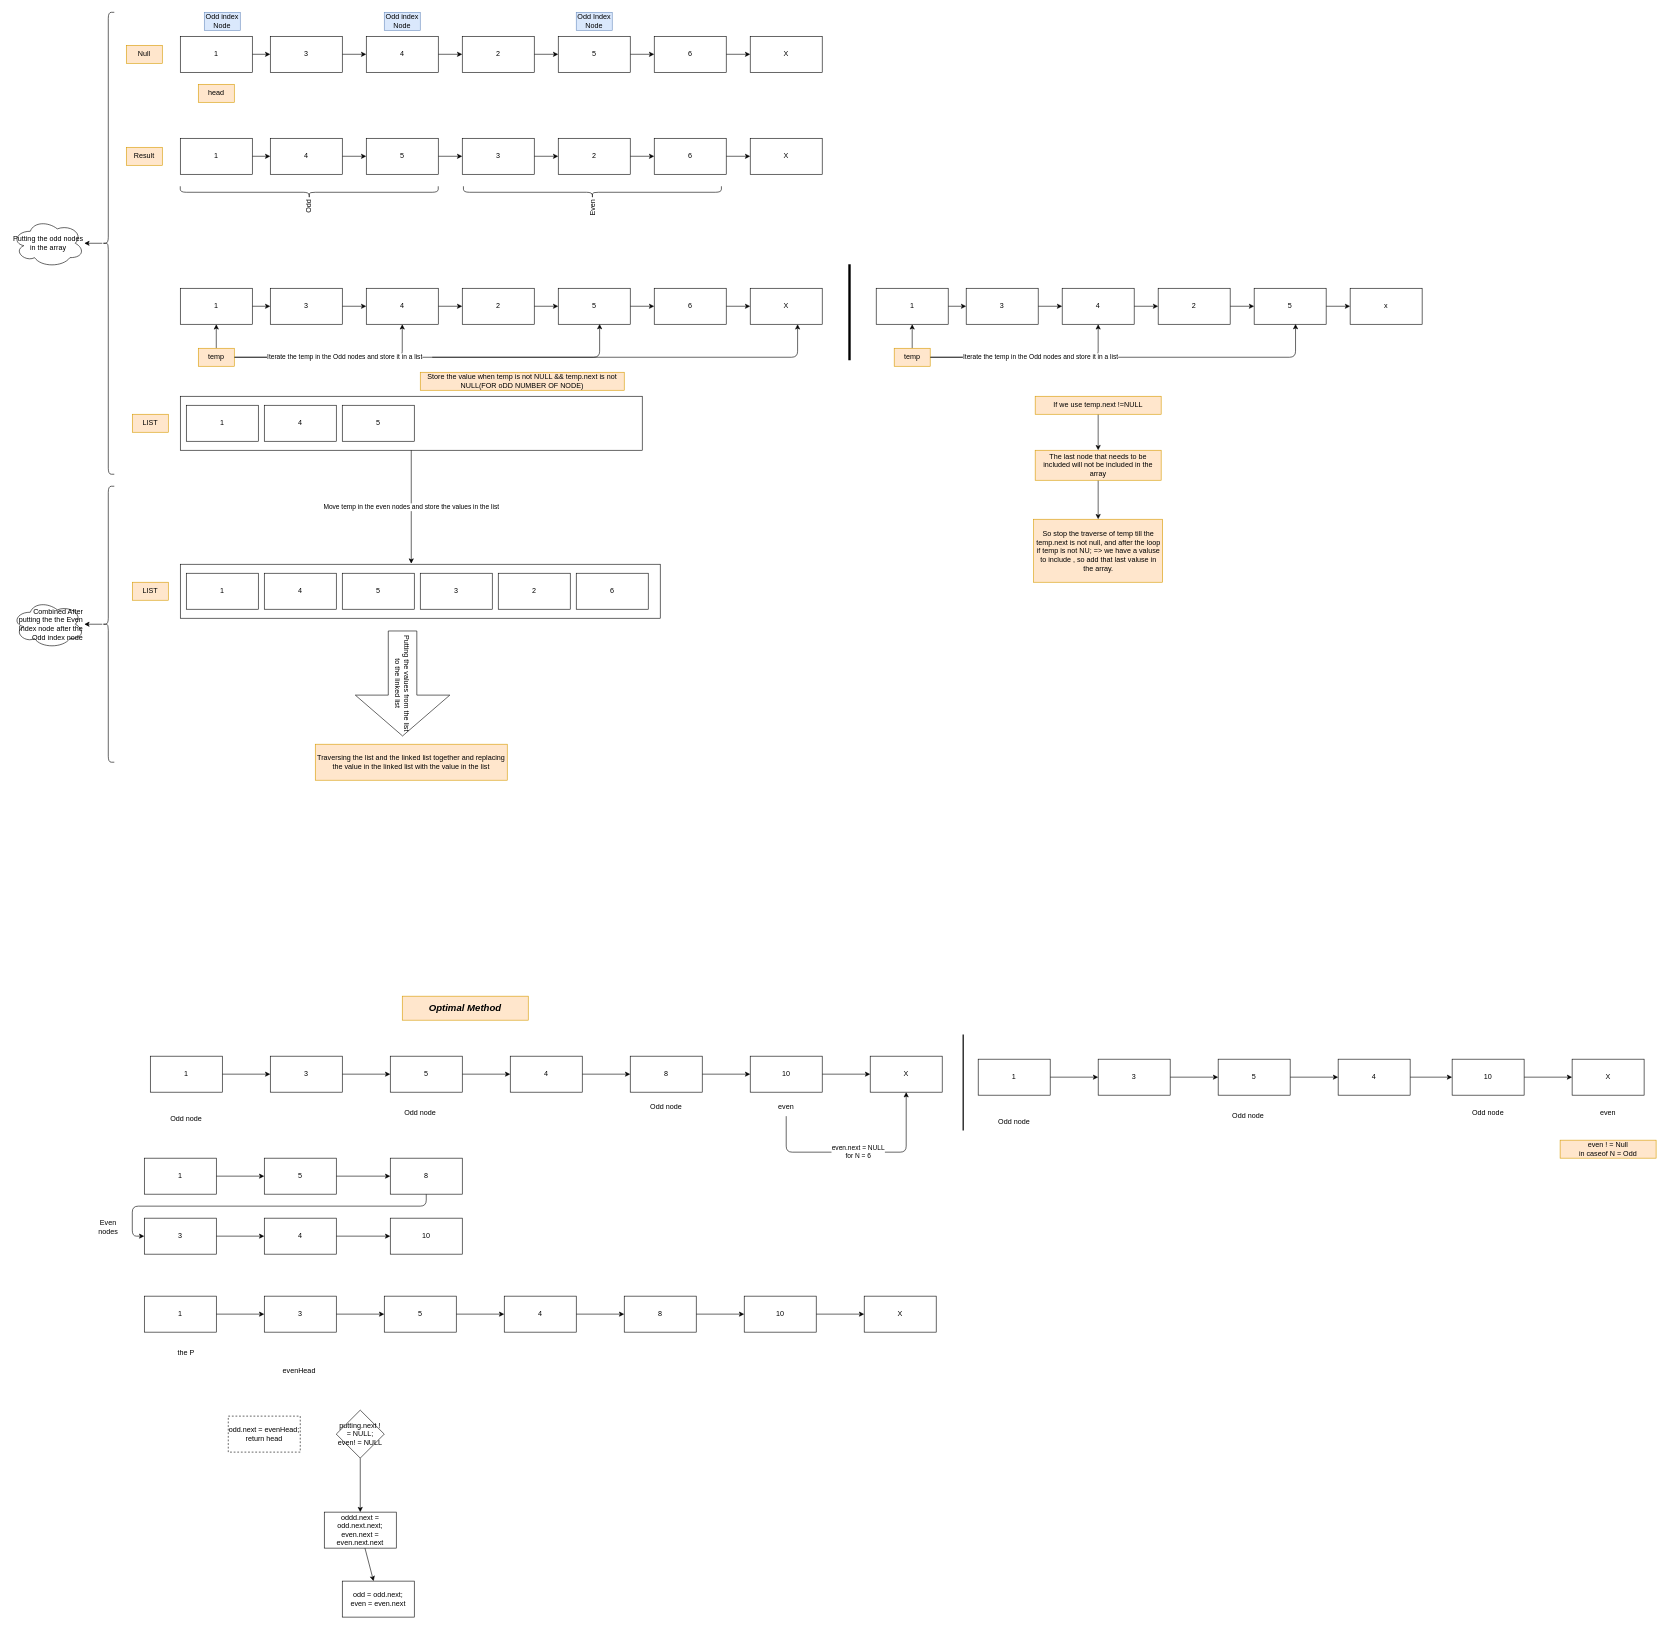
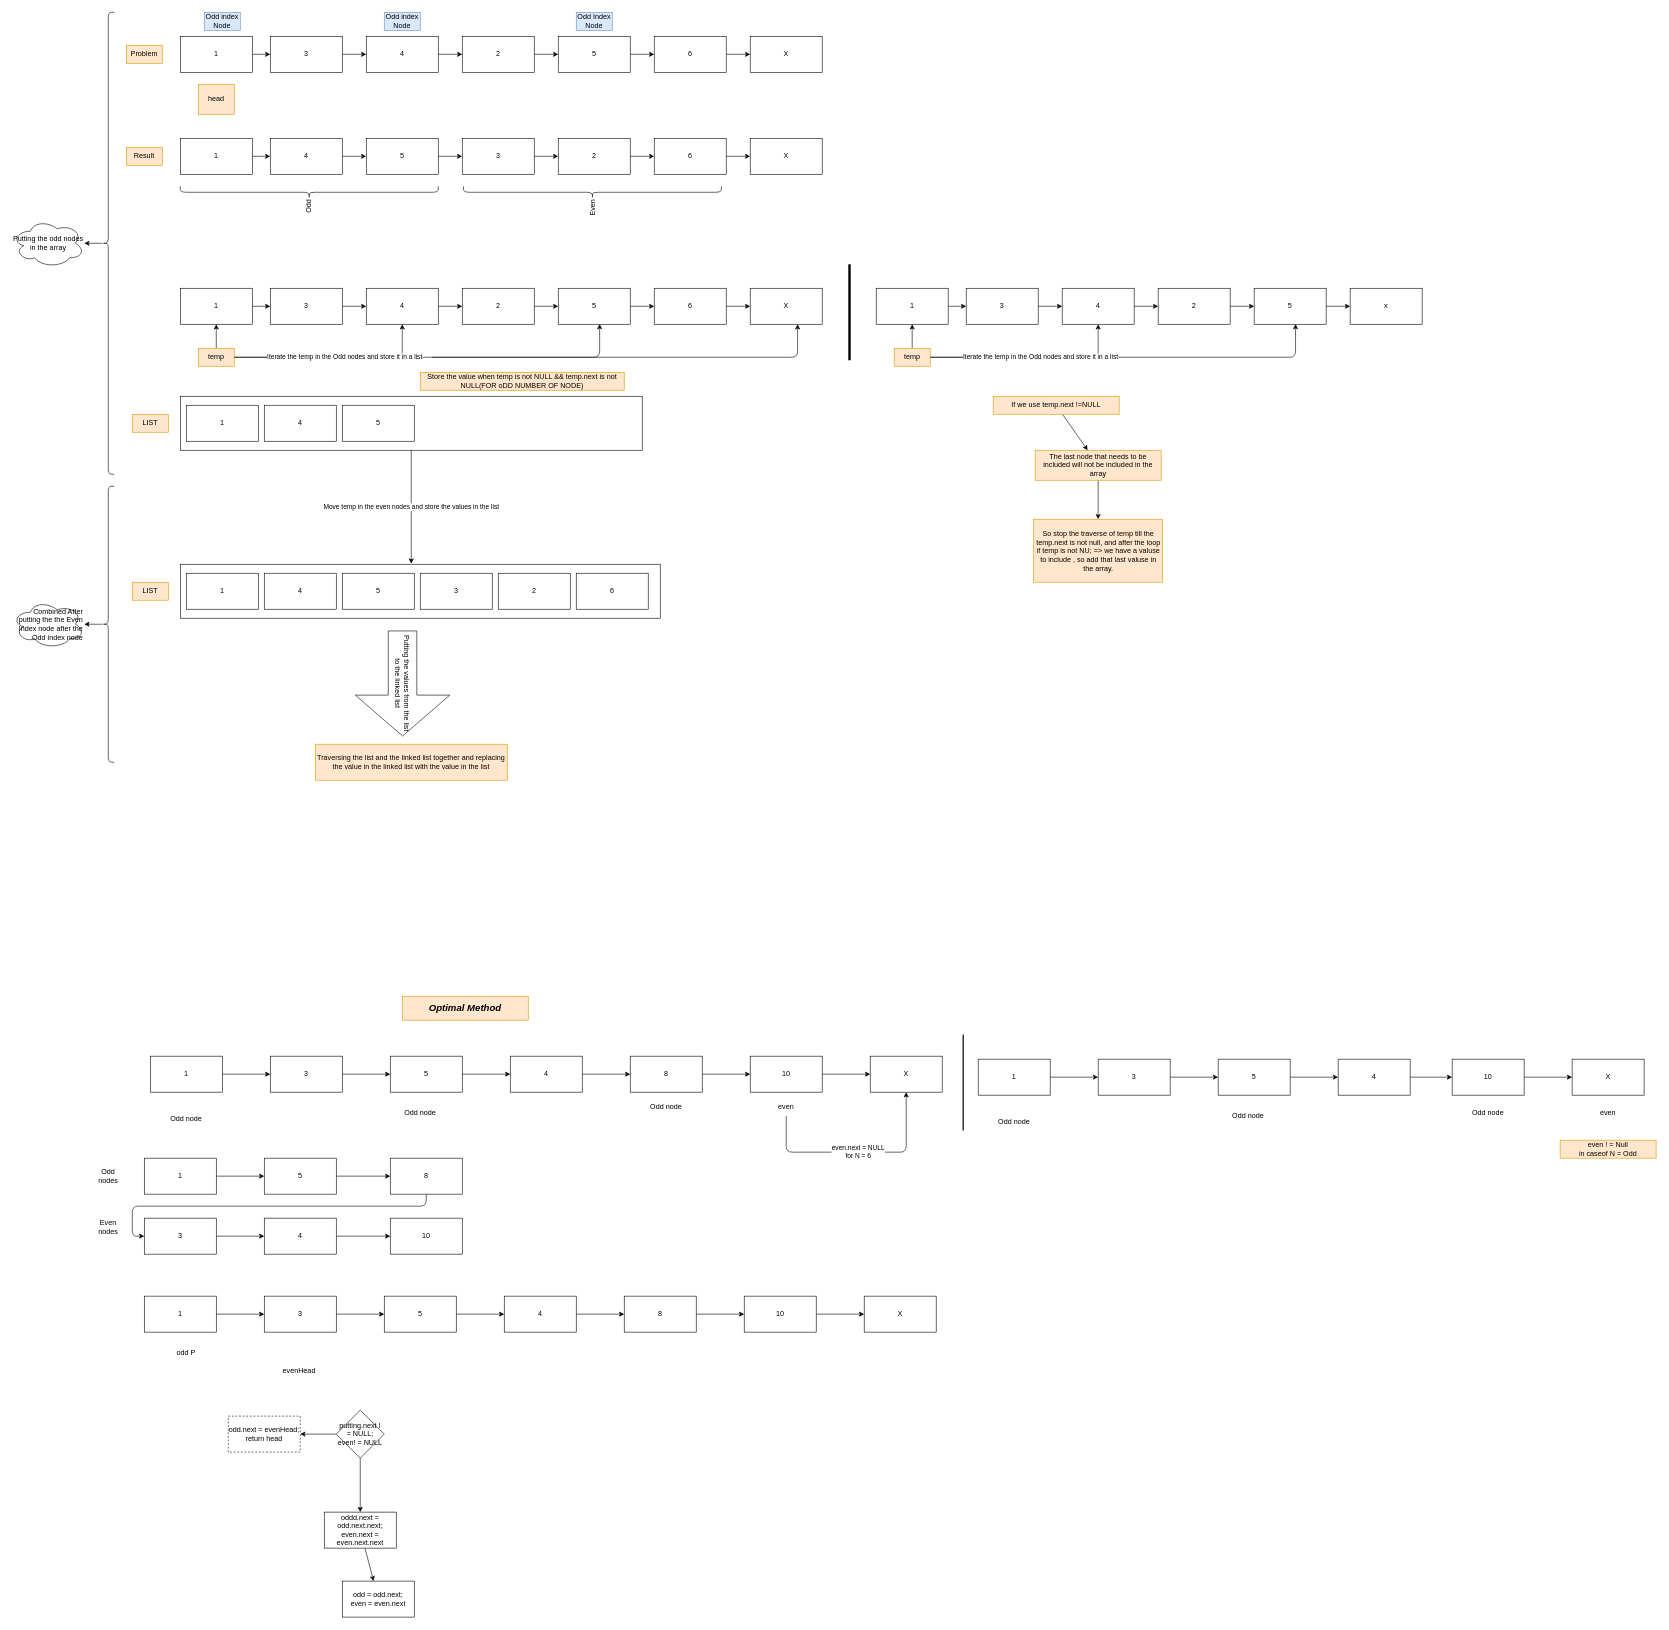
(144, 54) -> (144, 54)
(216, 93) -> (216, 99)
(1098, 405) -> (1056, 405)
none -> (108, 1176)
(186, 1353) -> (186, 1353)
none -> (305, 1434)
